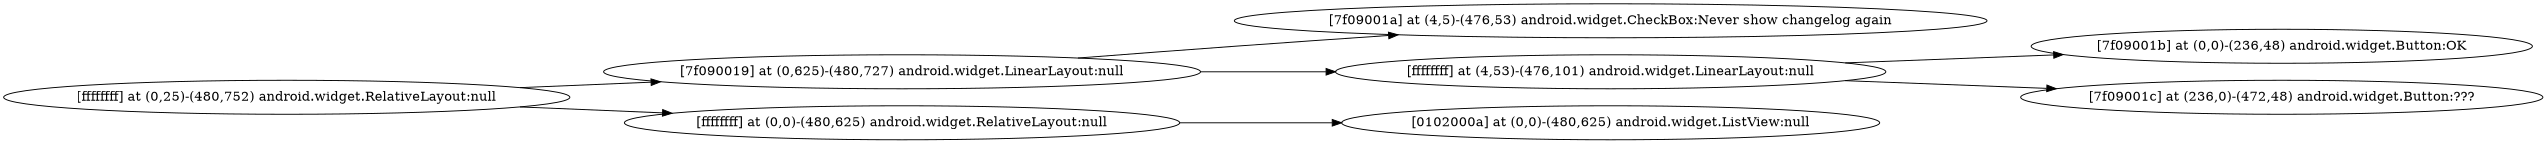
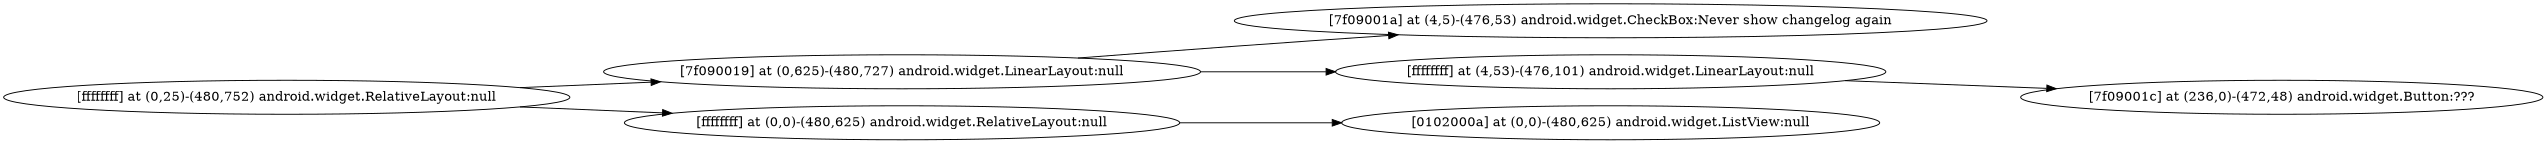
(2282, 46) -> none
